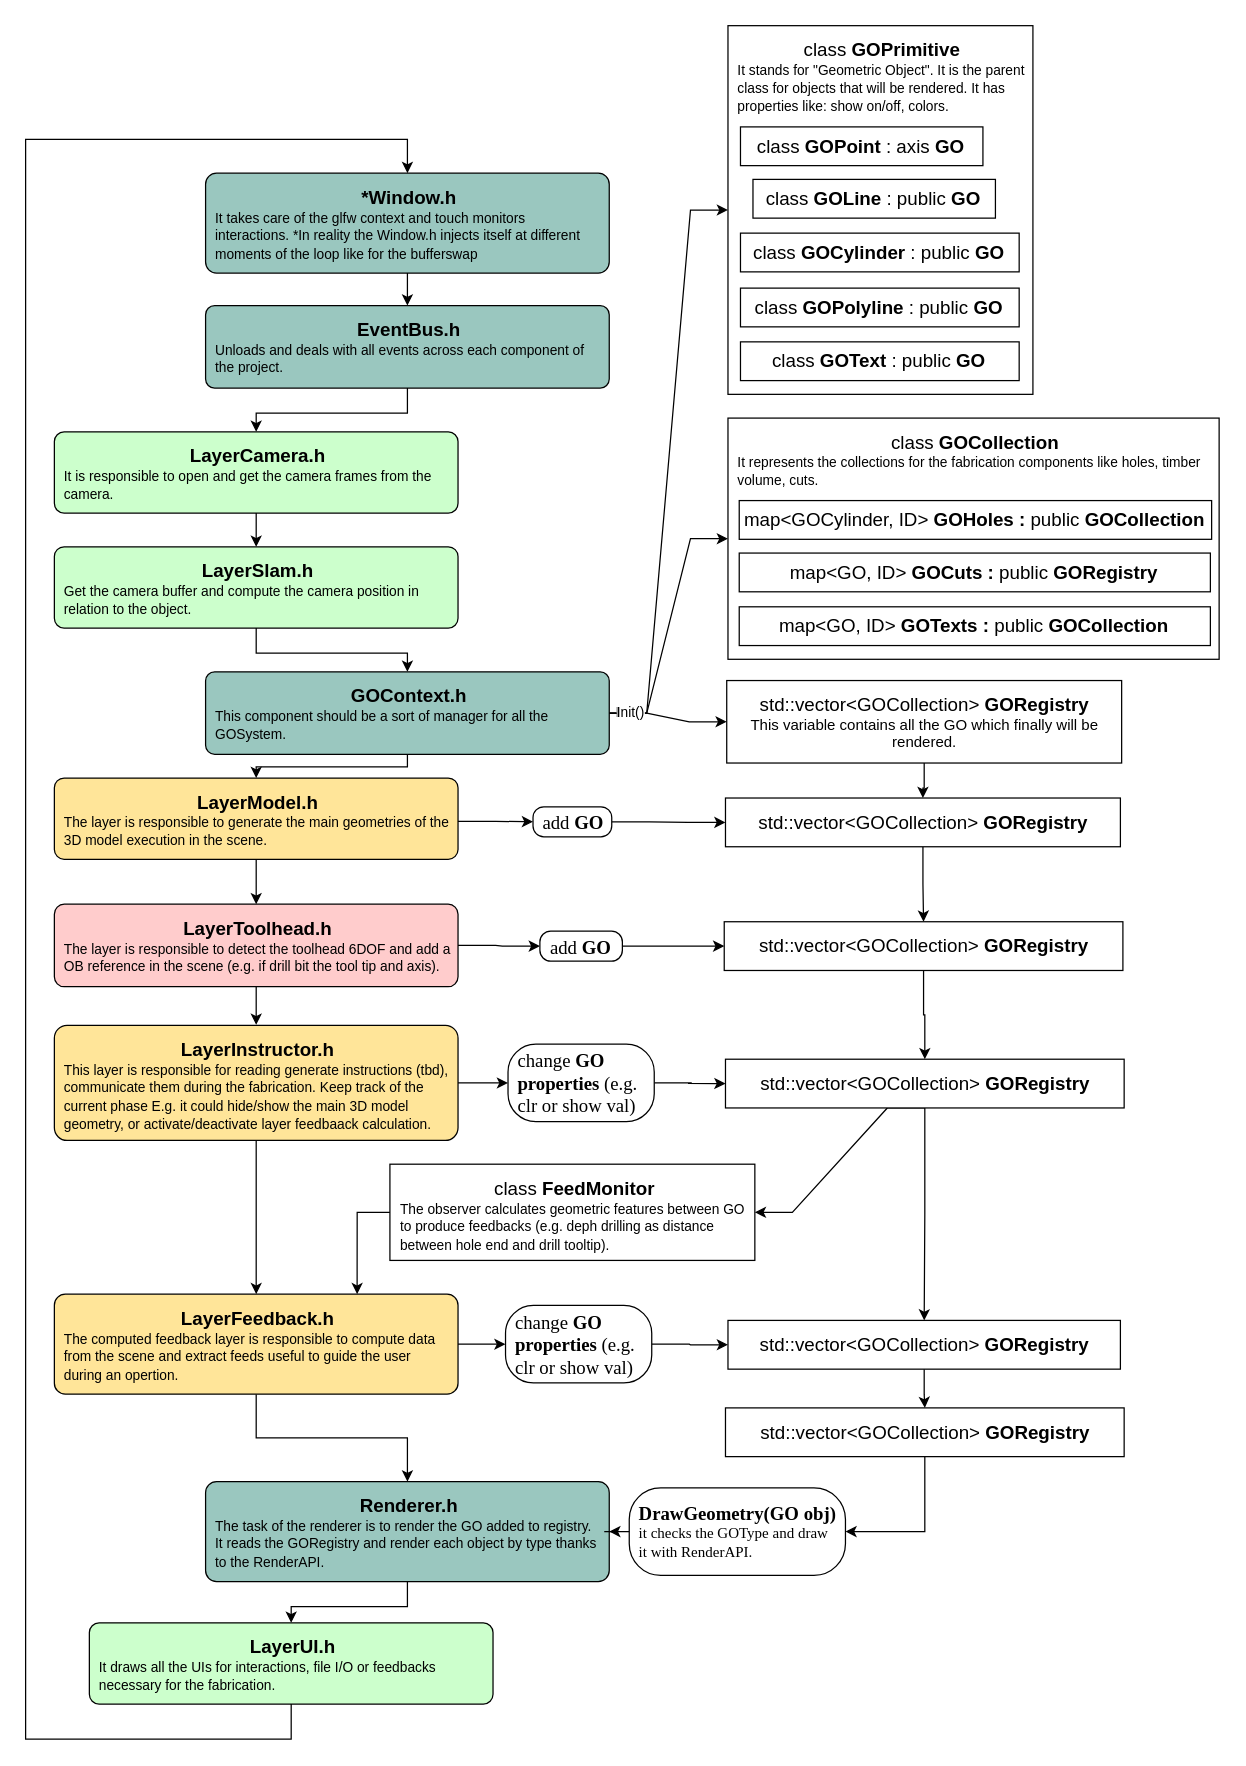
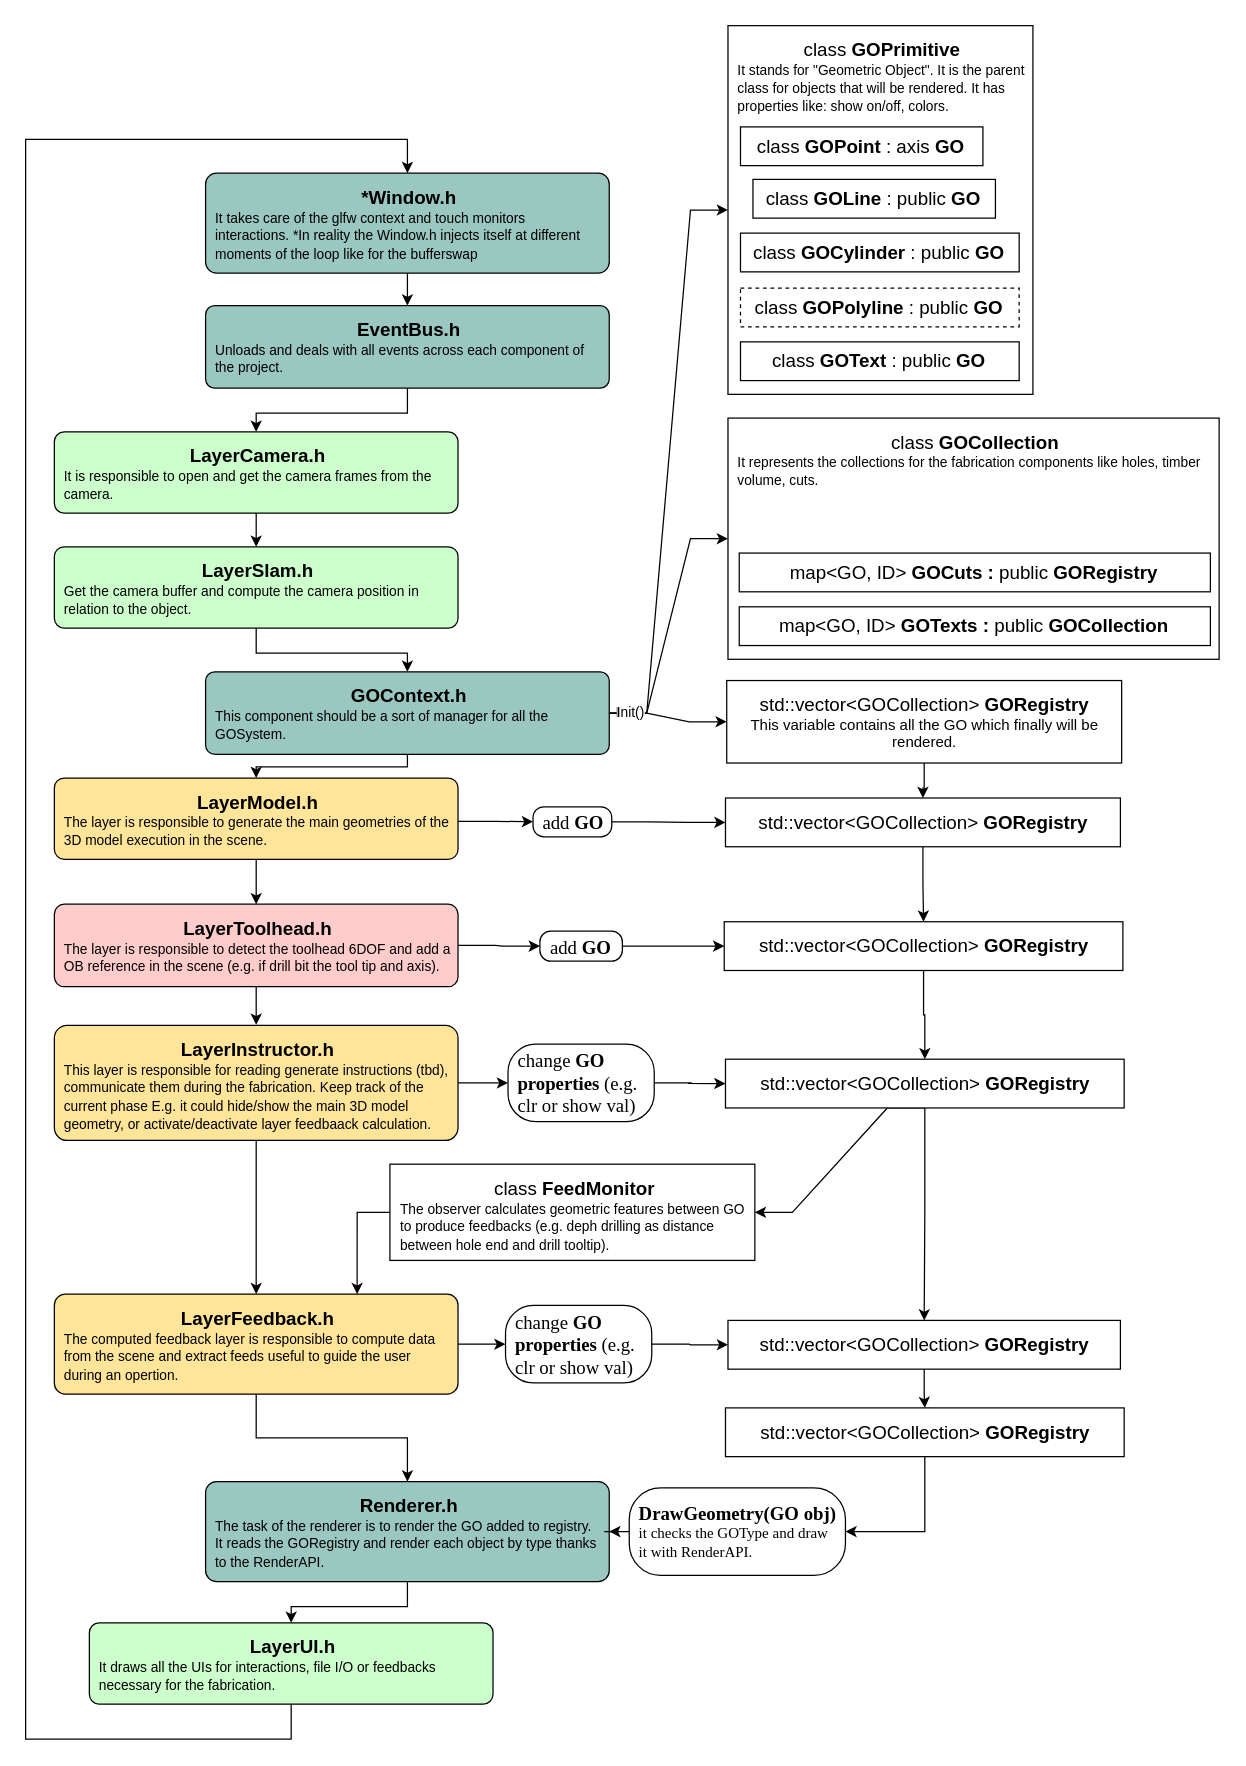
(880, 308) -> (880, 308)
(976, 520) -> none
